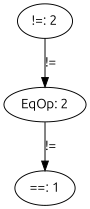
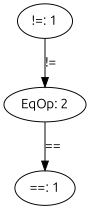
(45, 21) -> (45, 21)
(51, 146) -> (53, 146)
